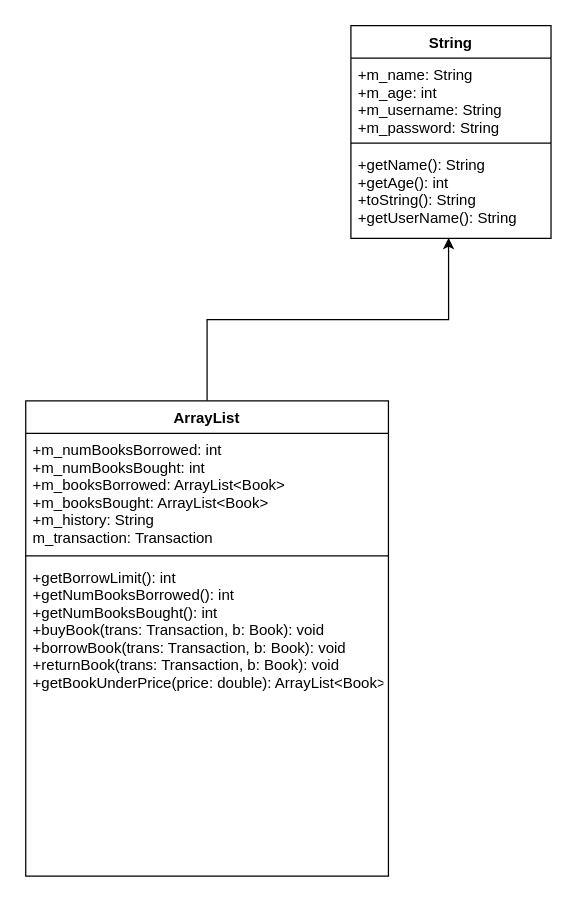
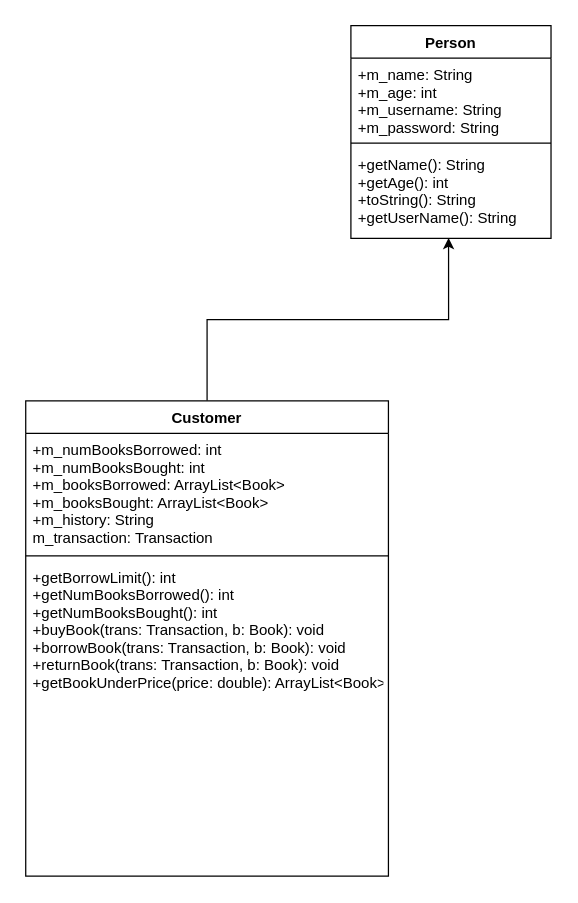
(450, 43) -> (450, 43)
(206, 418) -> (206, 418)
